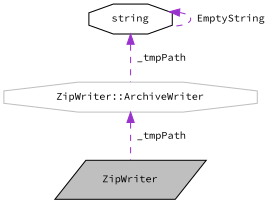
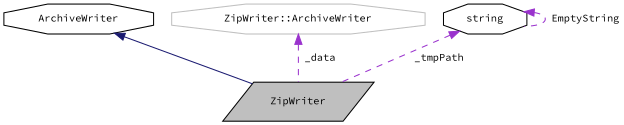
none -> (79, 19)
(131, 63) -> (396, 59)
(159, 136) -> (317, 58)
